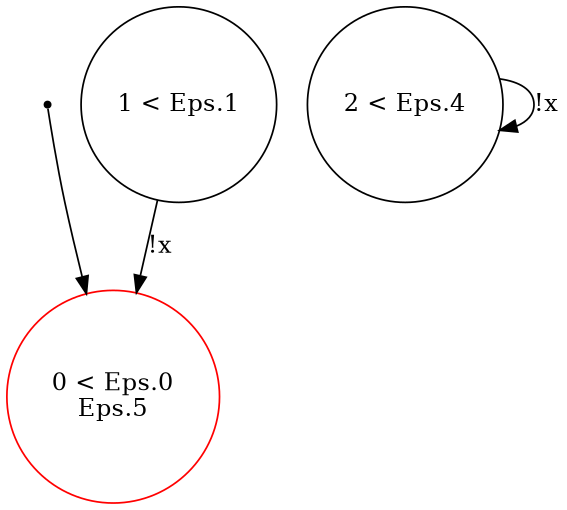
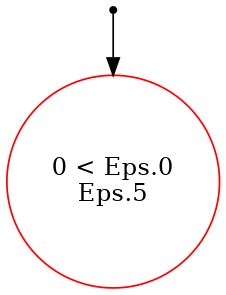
(179, 105) -> none
(405, 105) -> none
